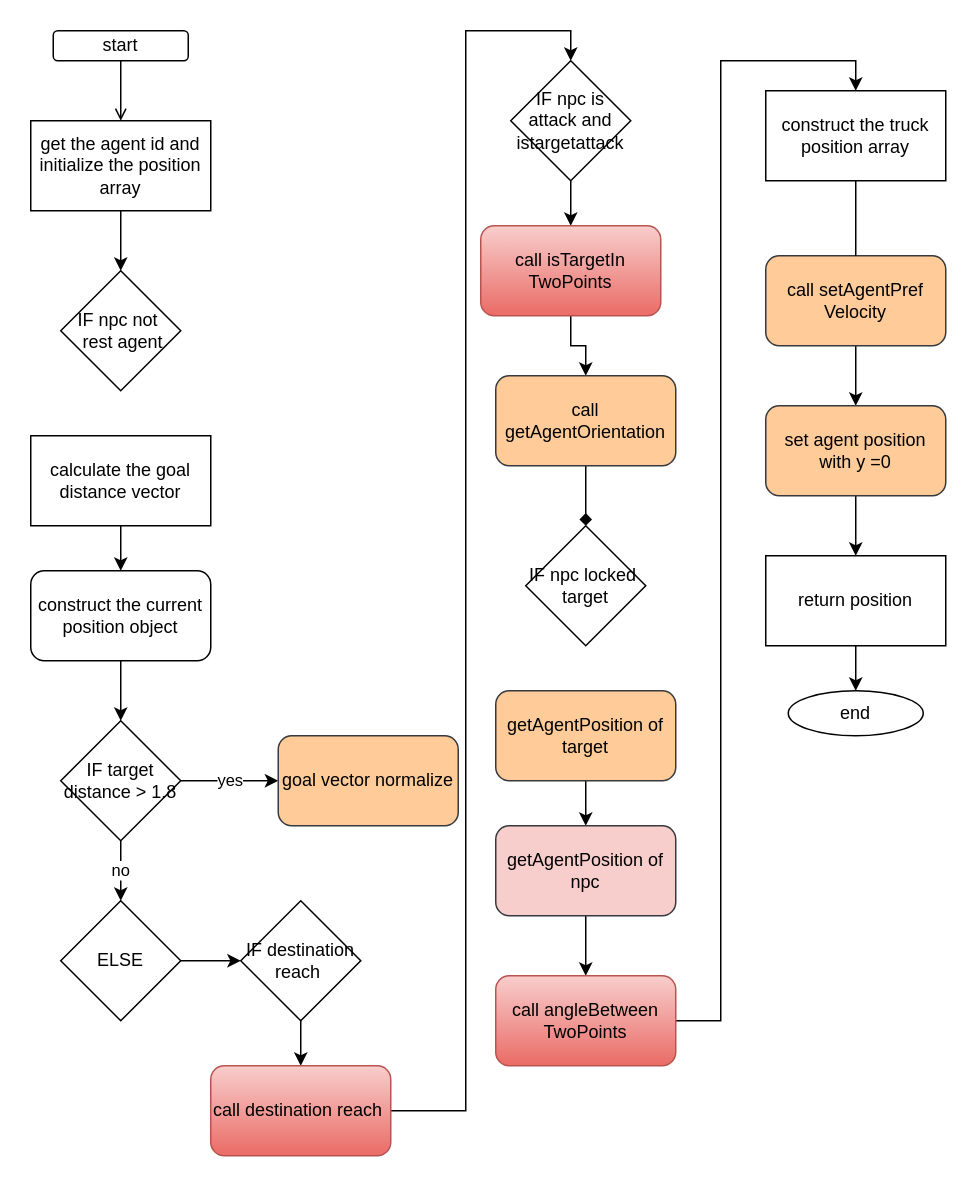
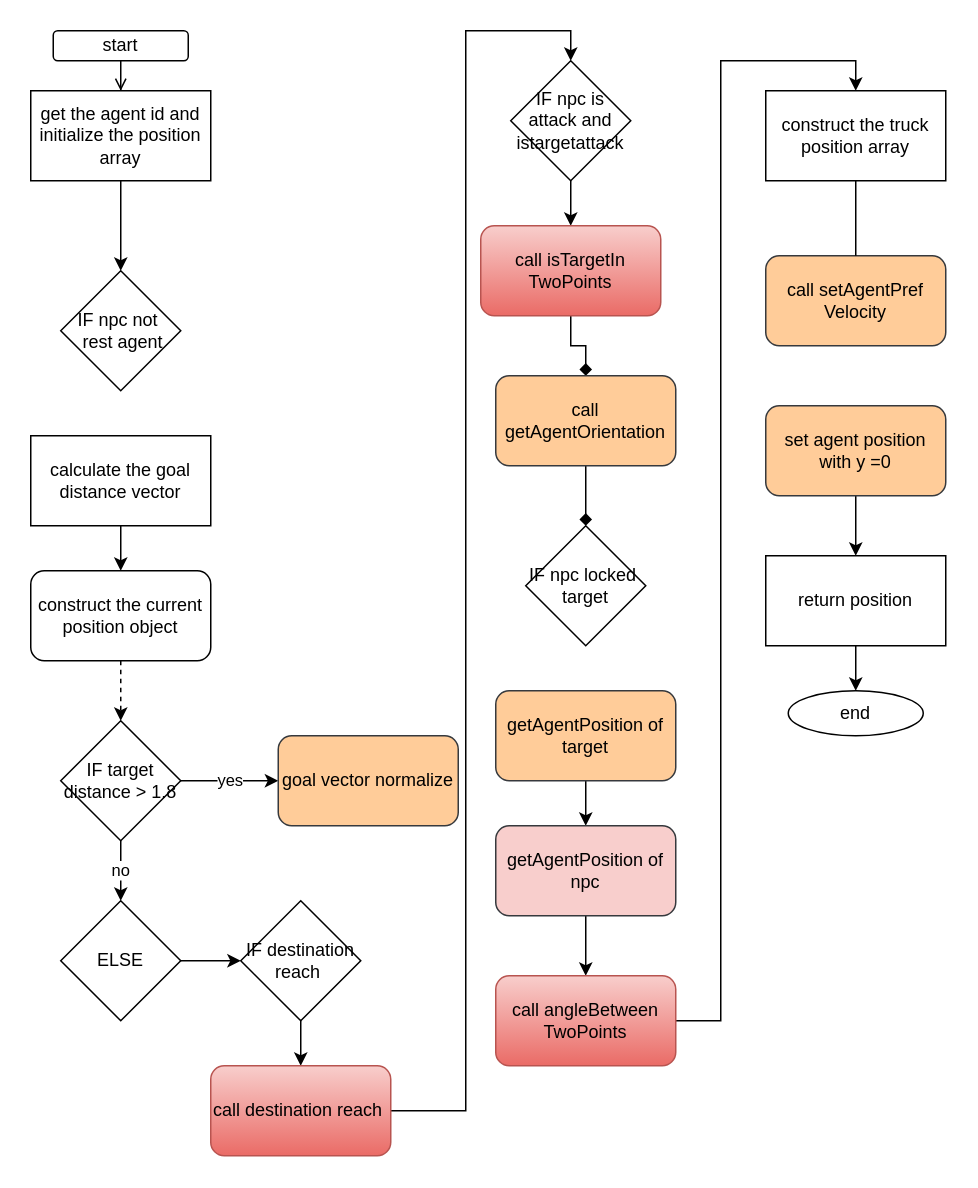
(121, 166) -> (121, 136)
(586, 364) -> (586, 363)
(856, 371) -> none
(121, 685) -> (121, 685)
